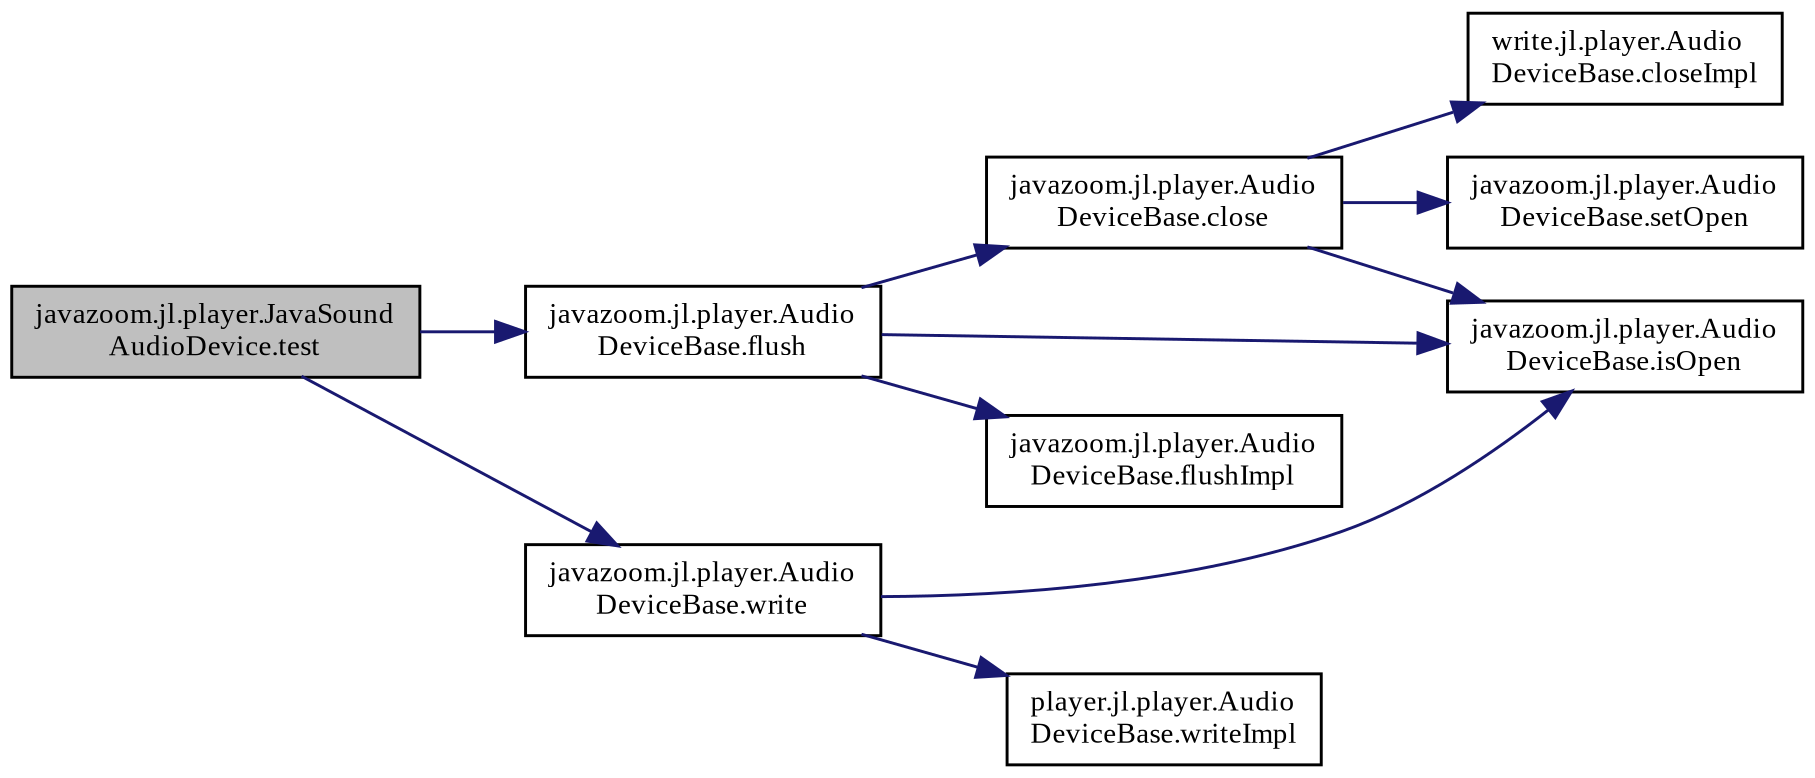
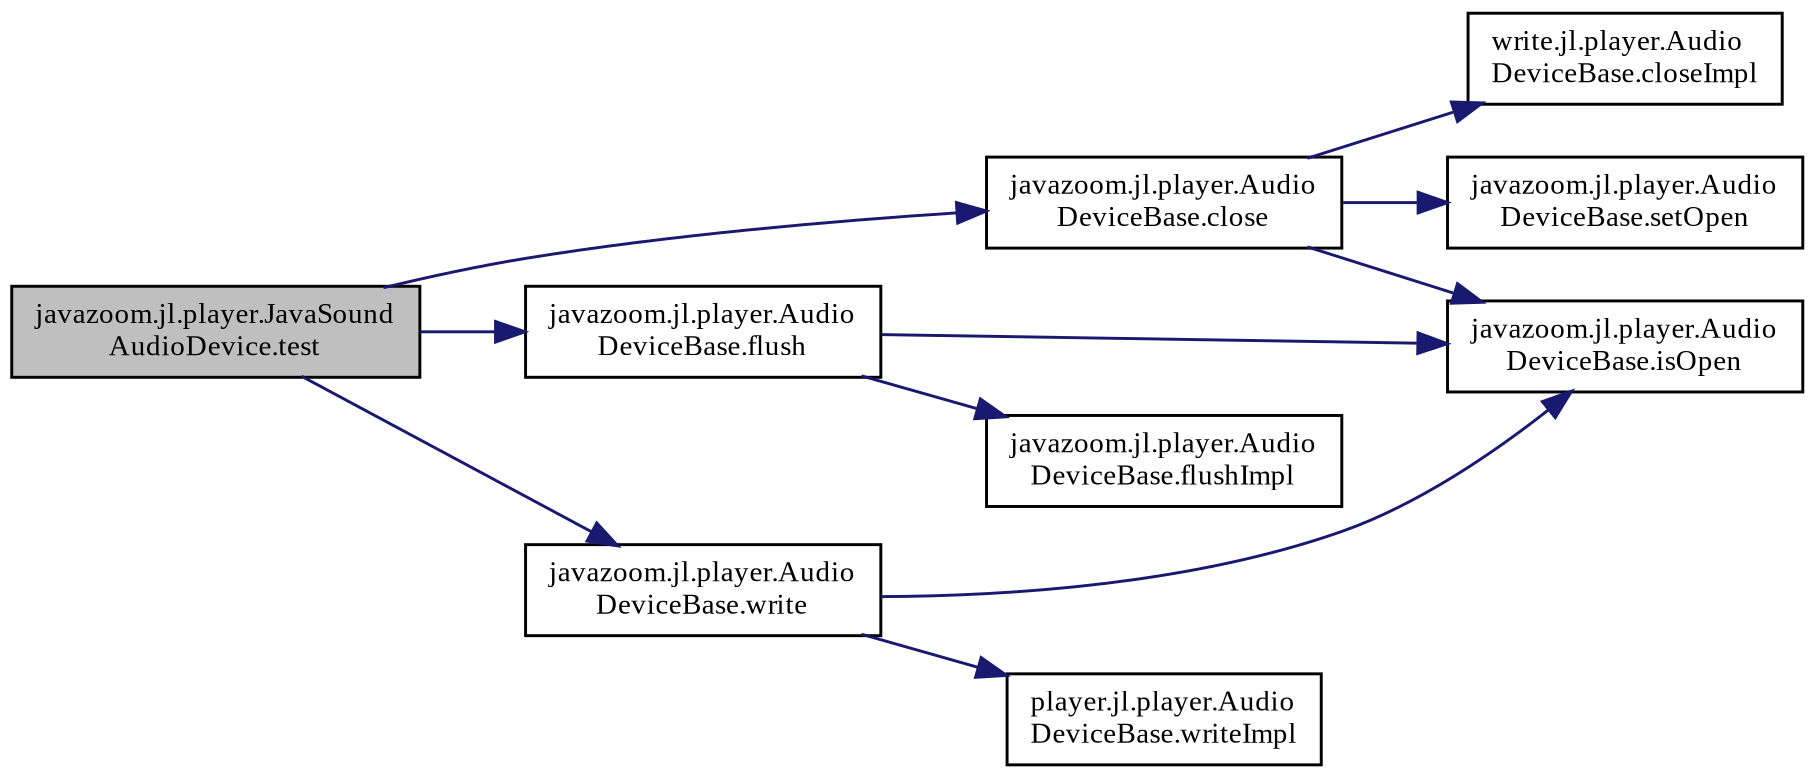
(919, 271) -> (669, 239)
